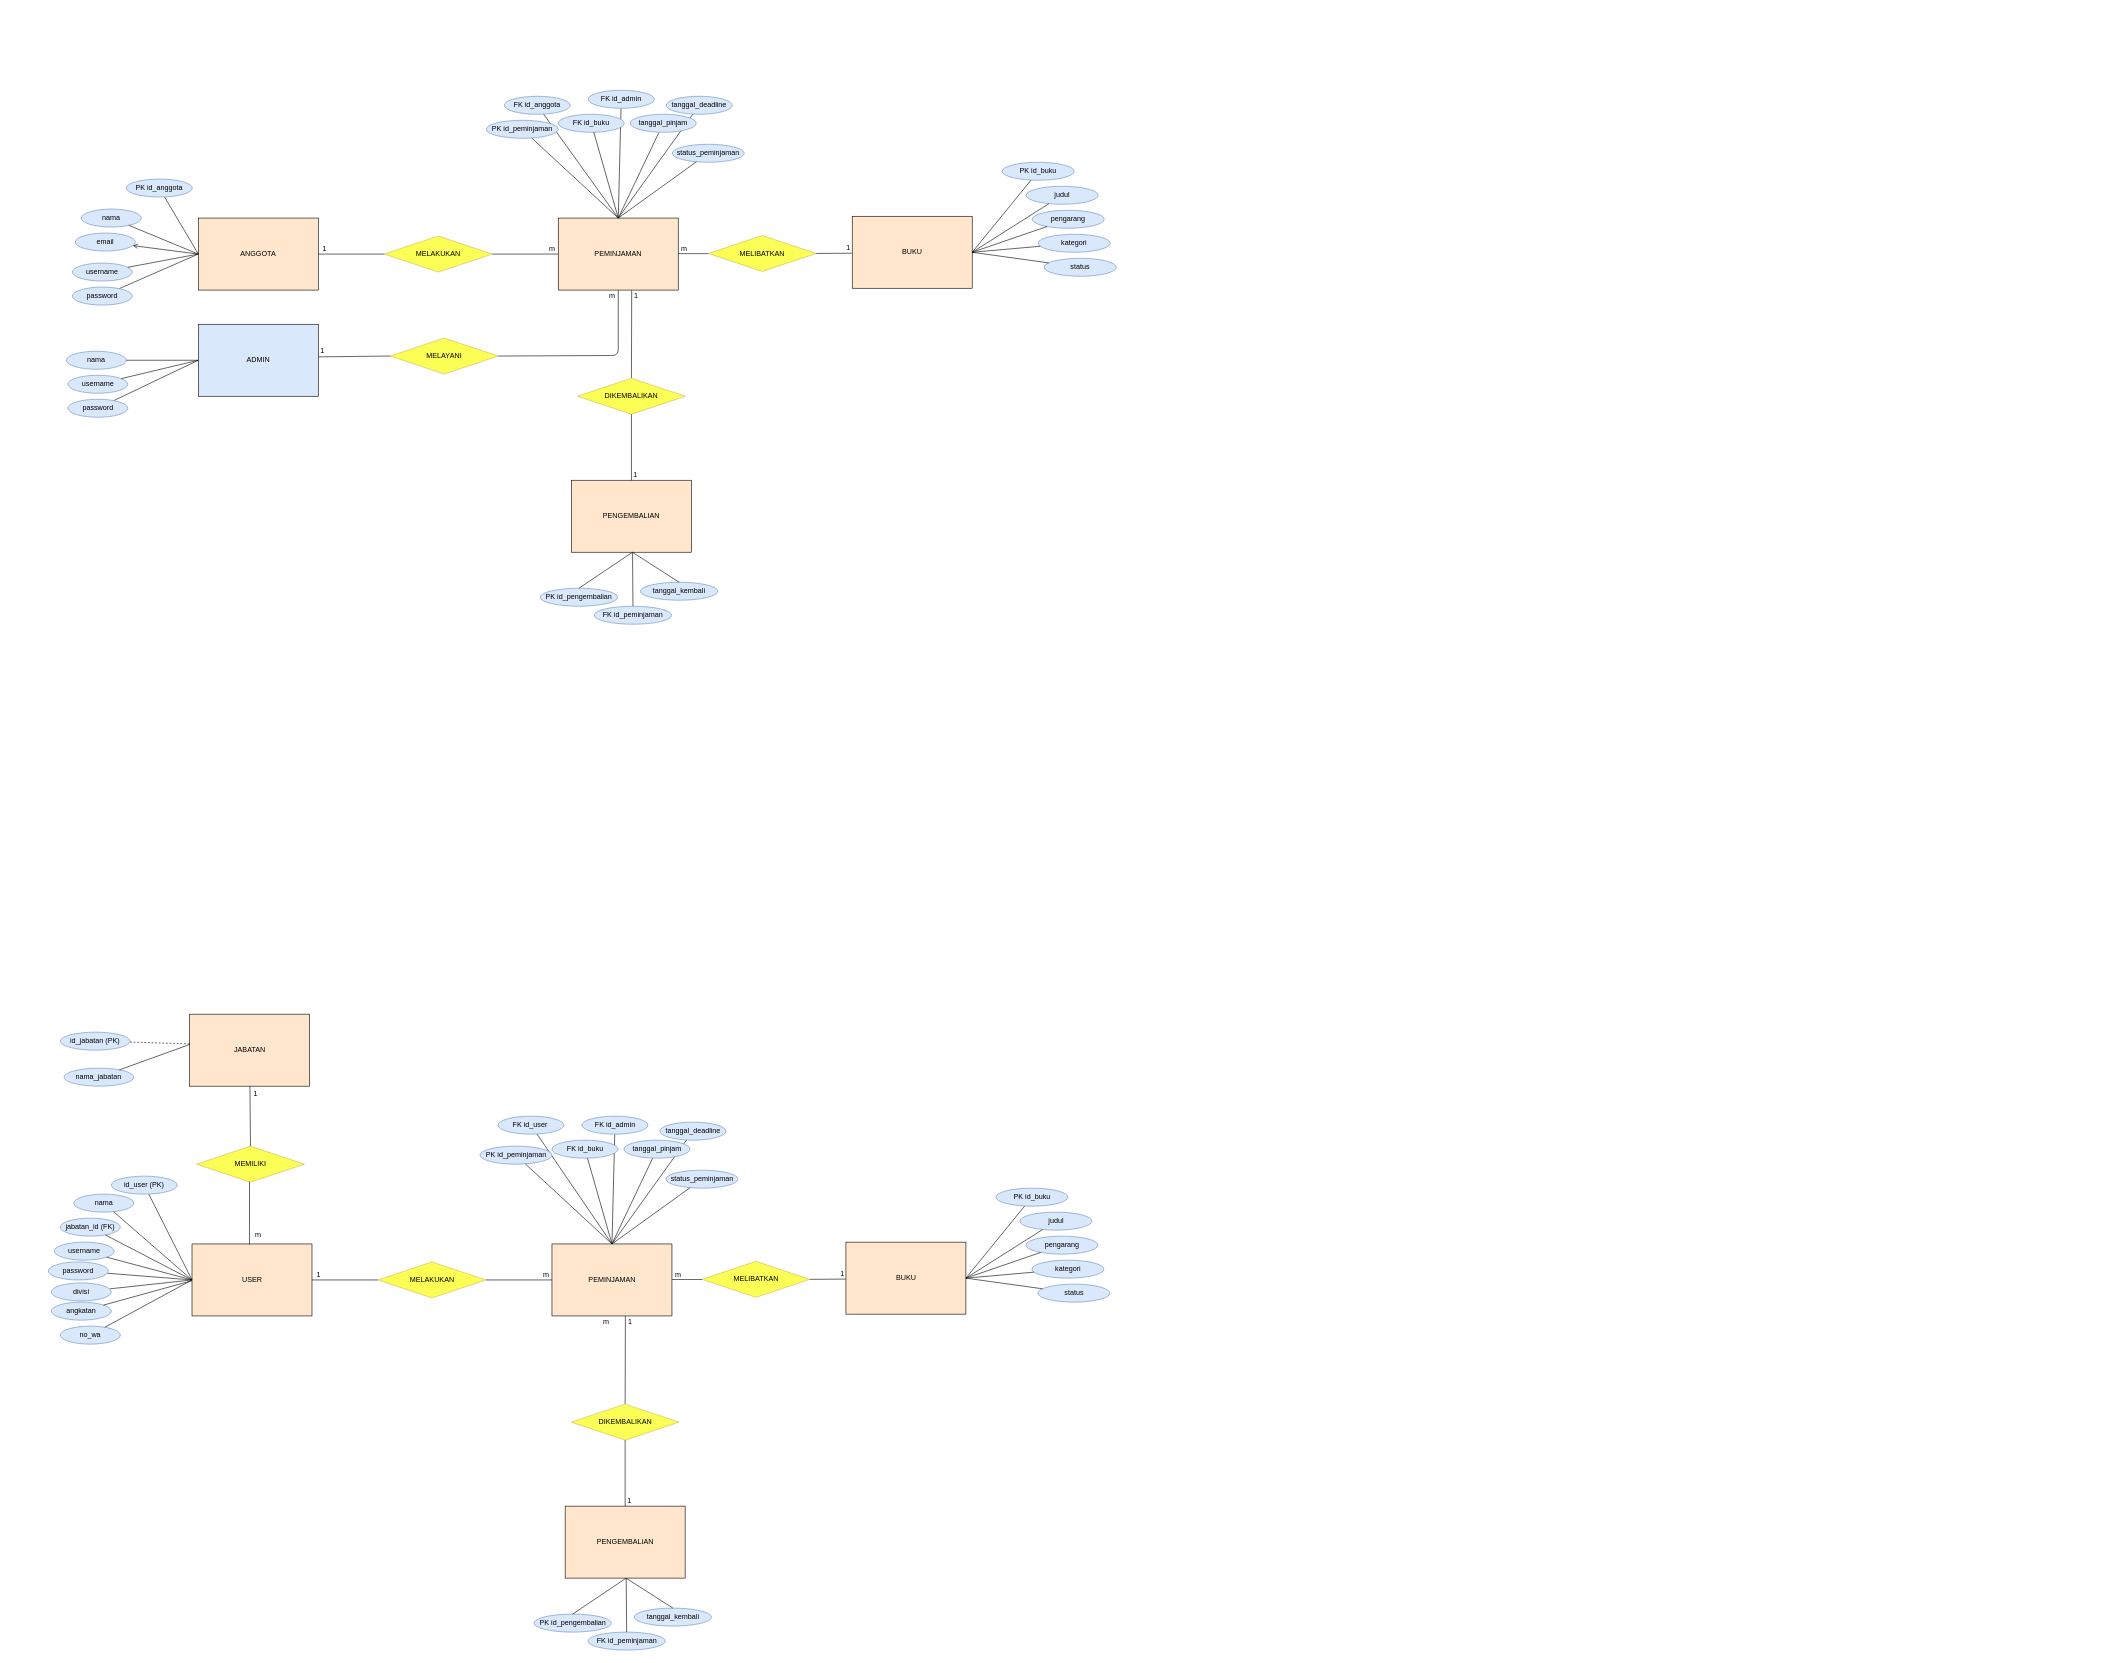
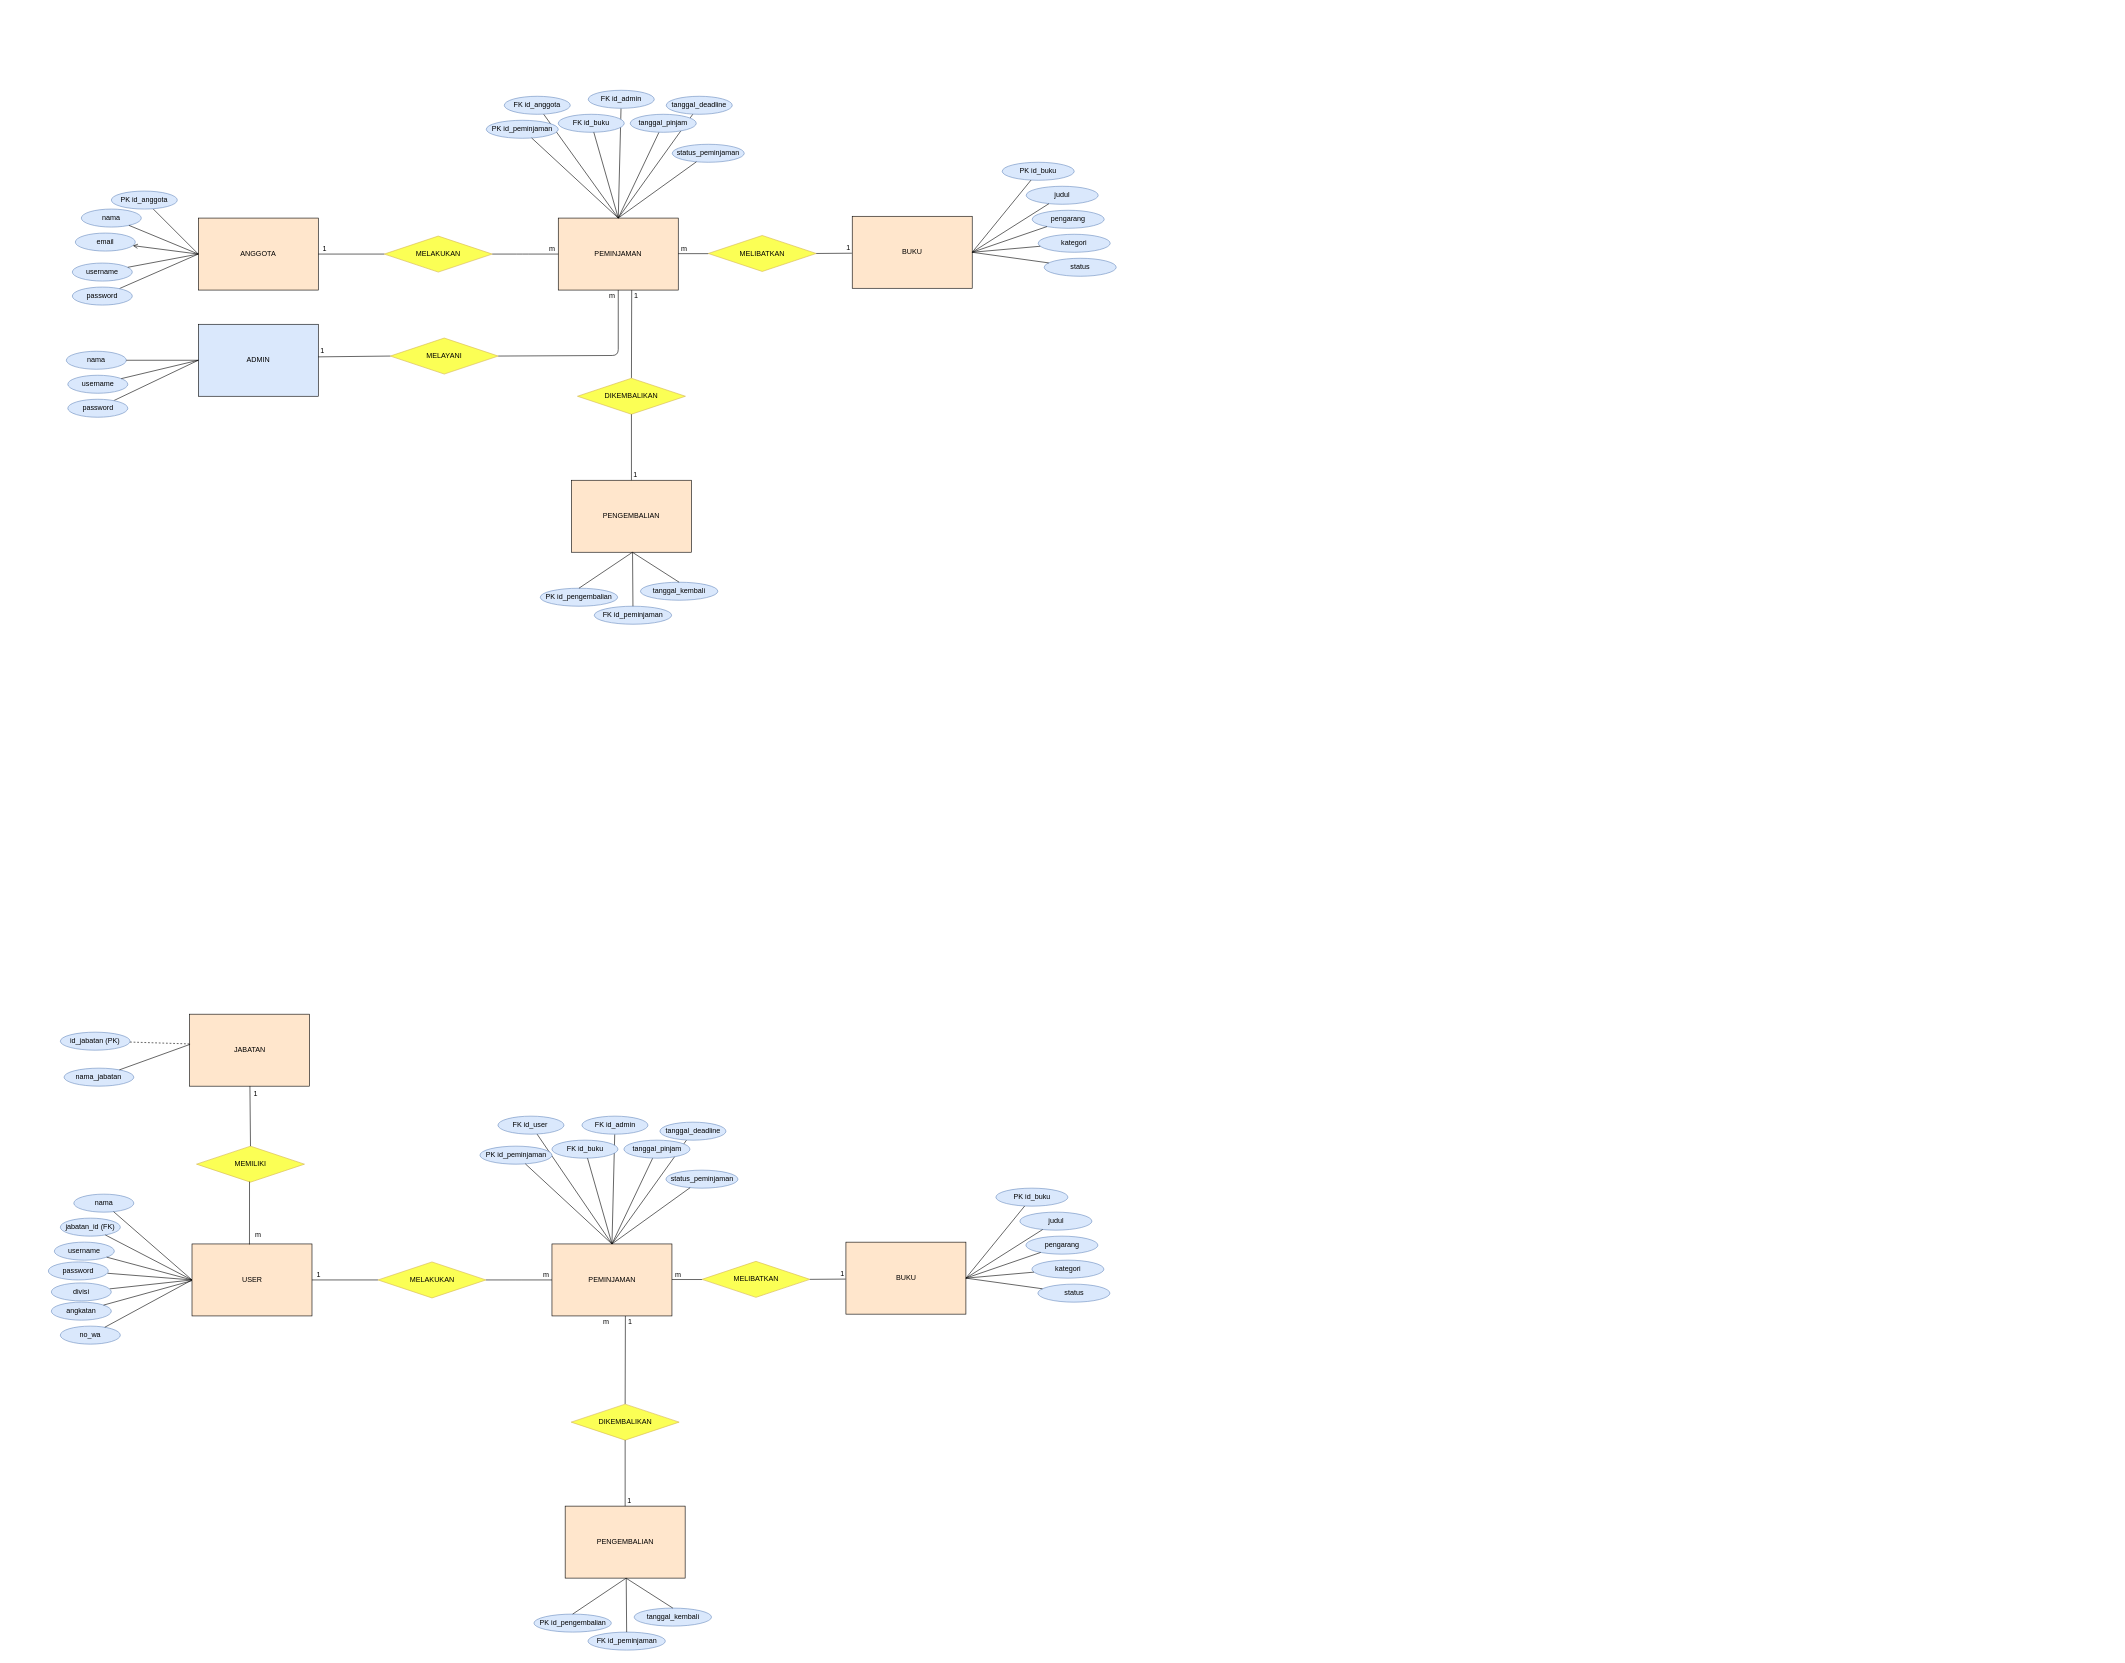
(159, 188) -> (144, 200)
(144, 1185) -> none
(169, 1234) -> none
